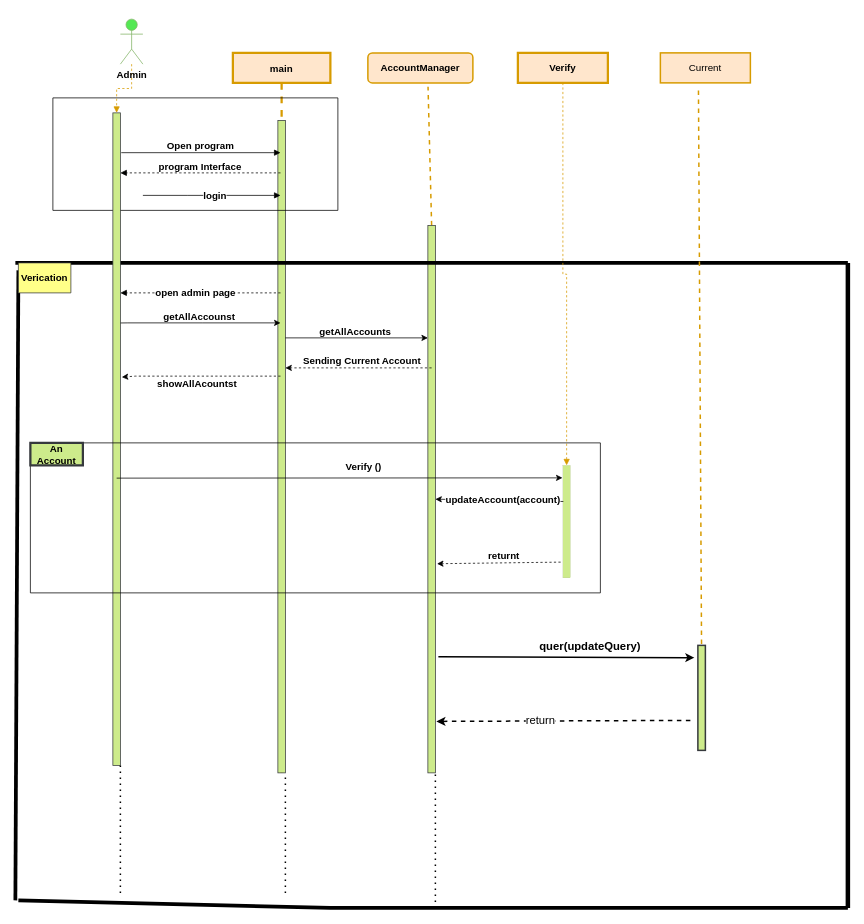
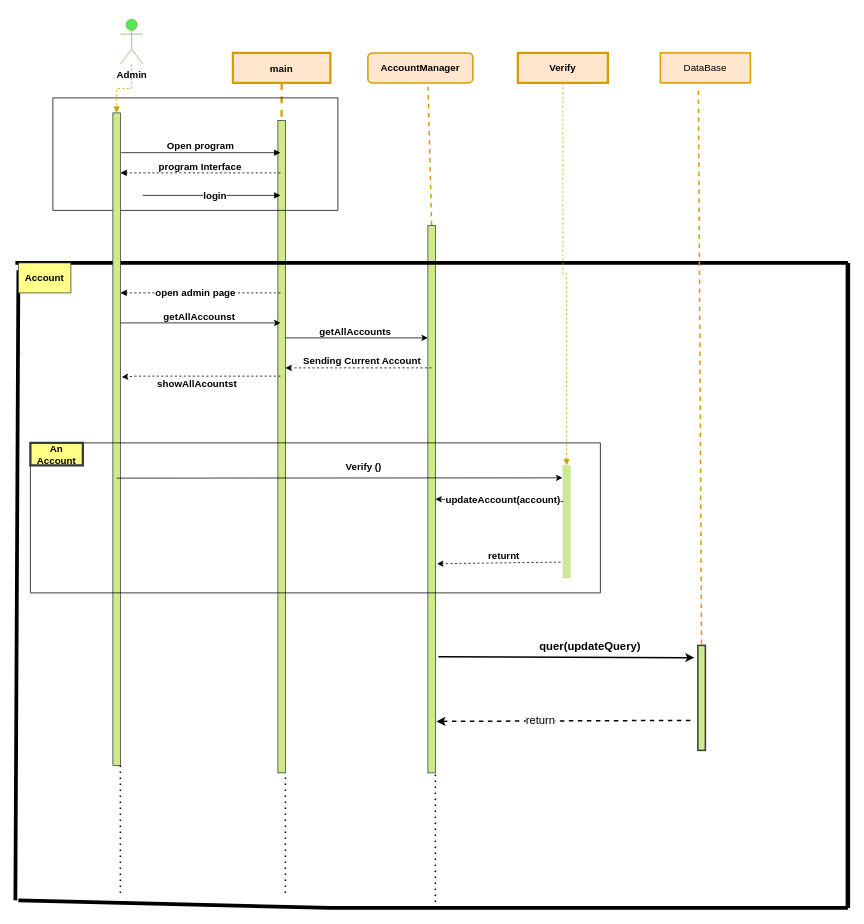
(705, 68) -> (705, 68)
(45, 278) -> (45, 278)
(57, 454) -> (57, 454)
